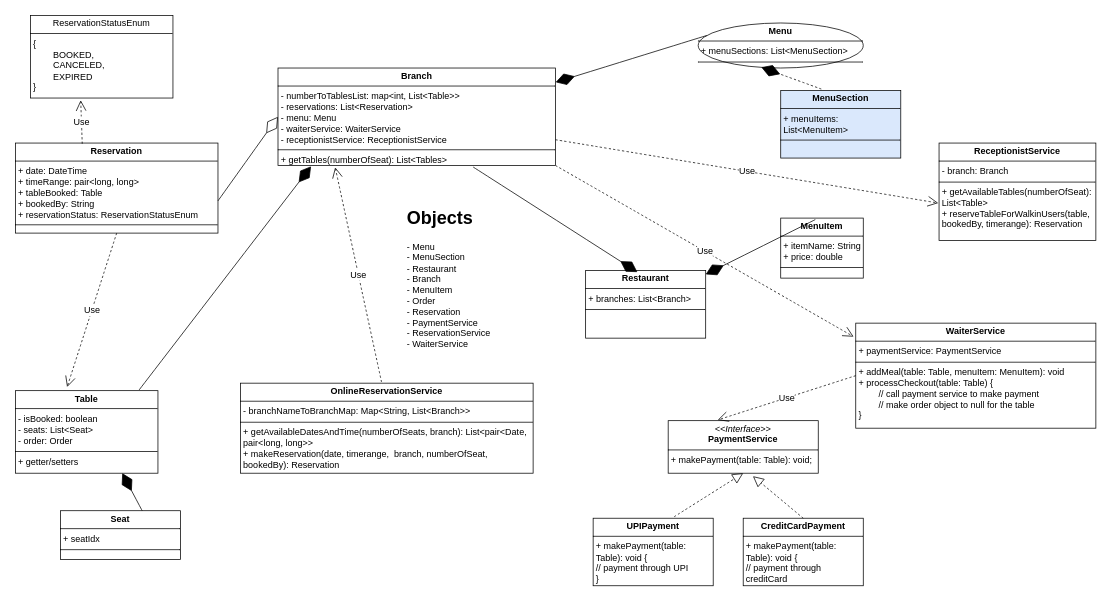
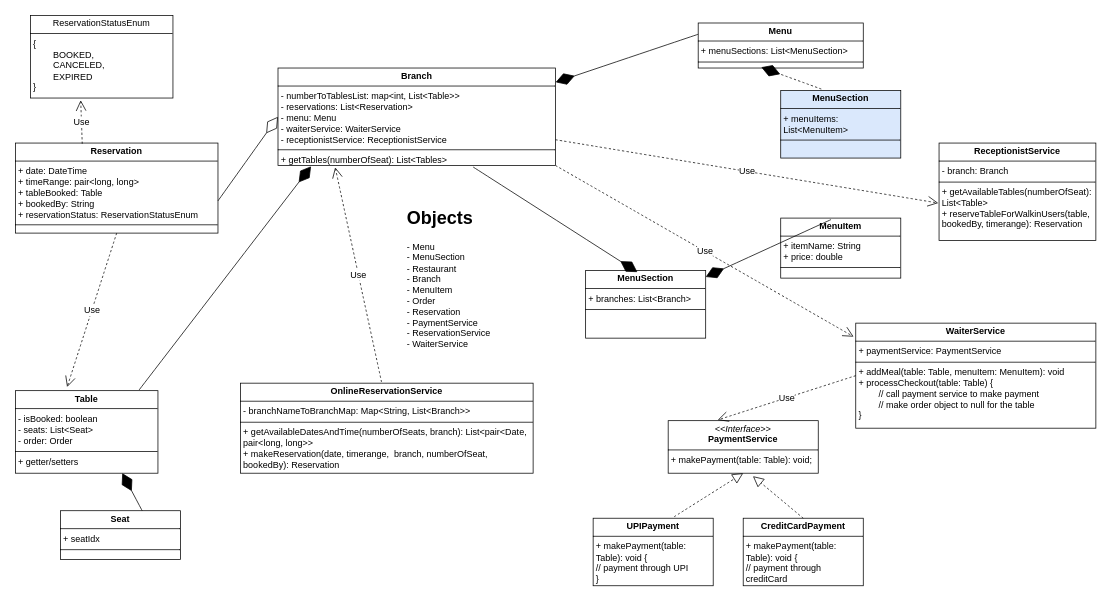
(780, 45) -> (780, 45)
(822, 248) -> (840, 248)
(641, 281) -> (641, 281)
